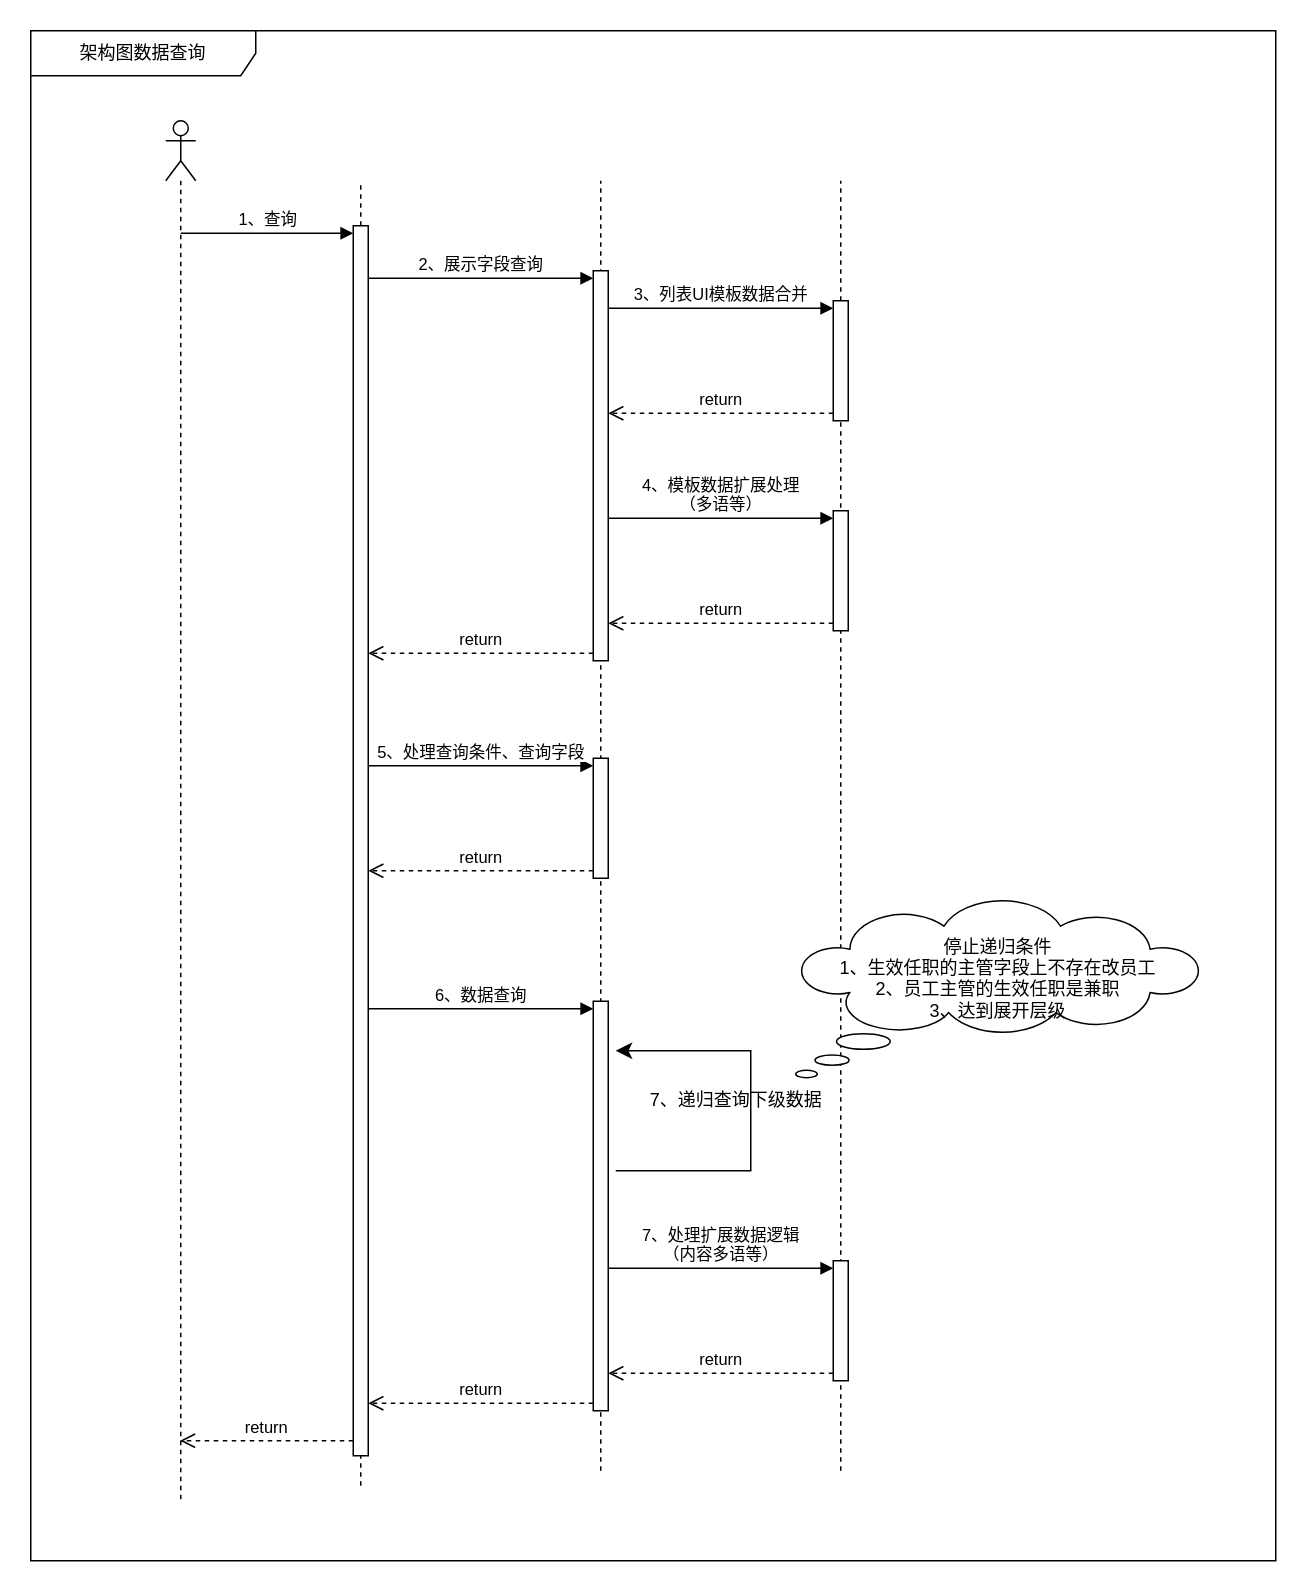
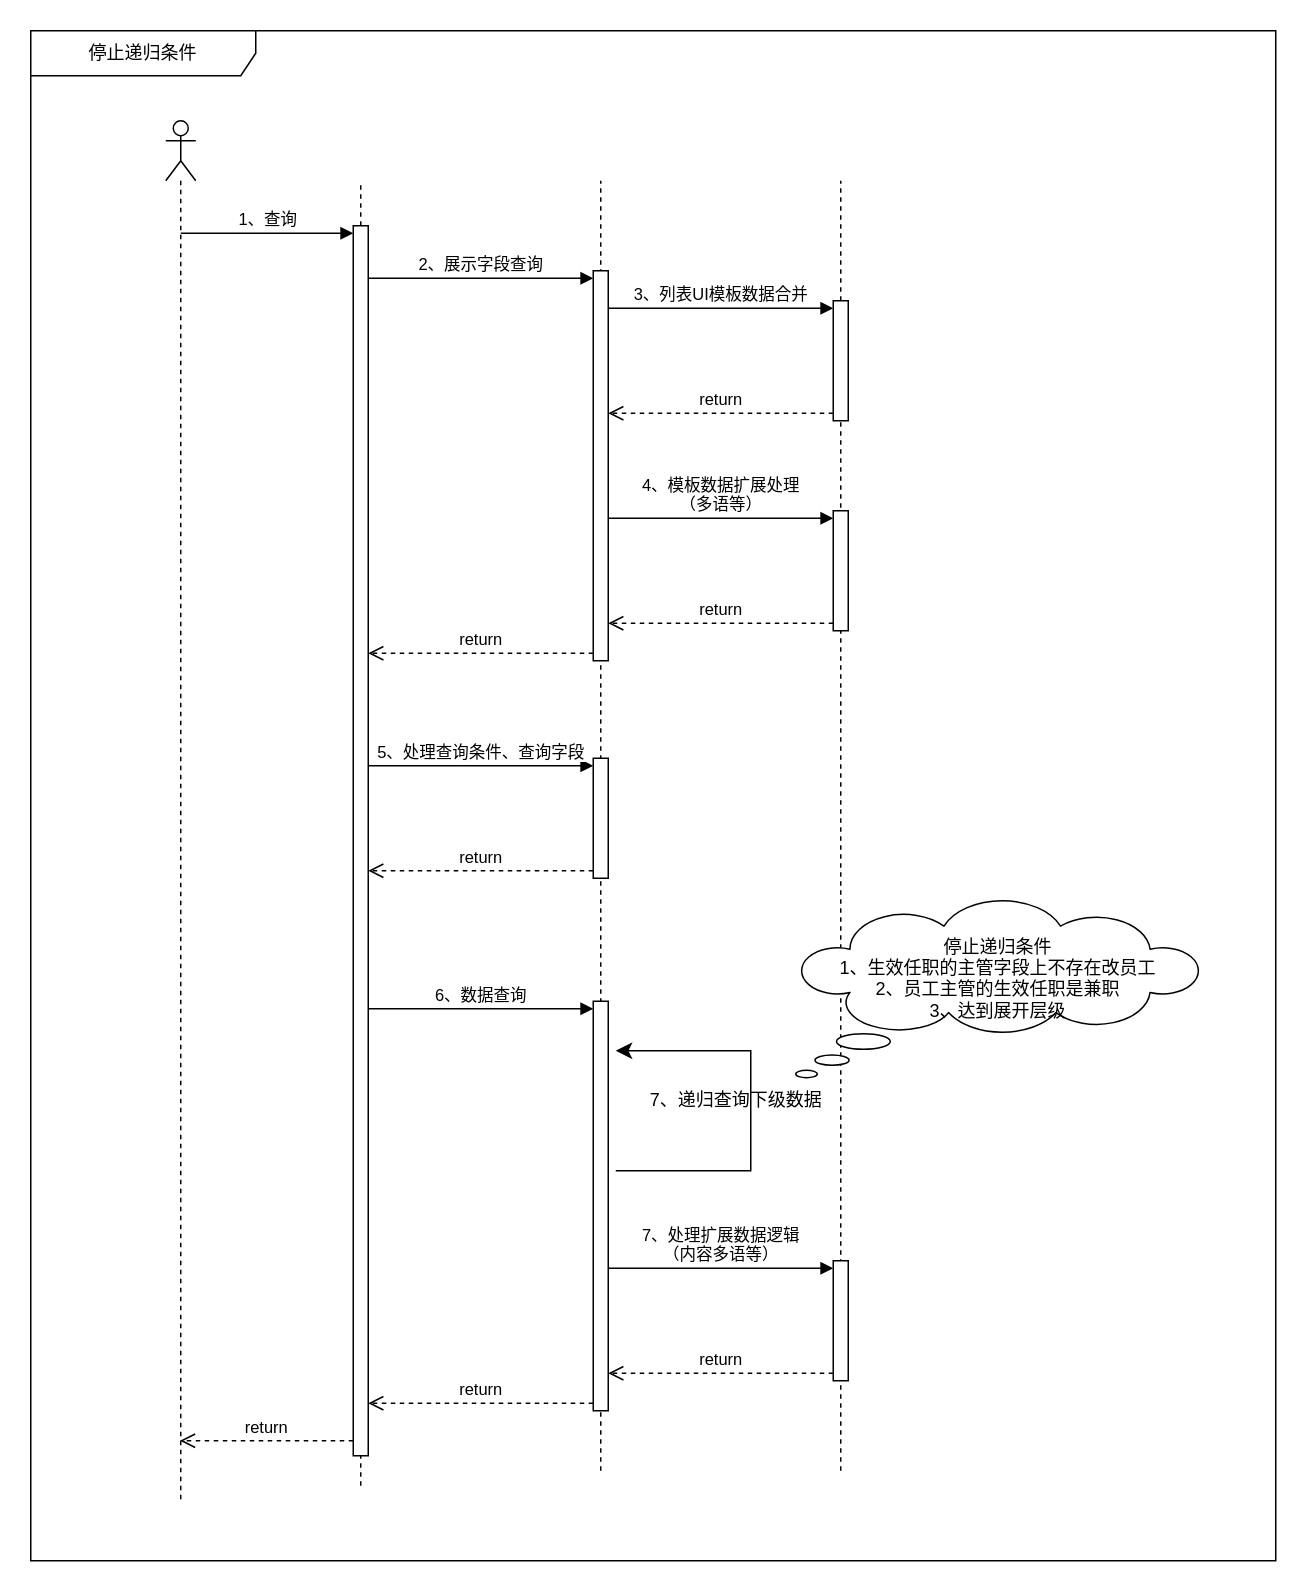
(143, 53) -> (143, 53)
